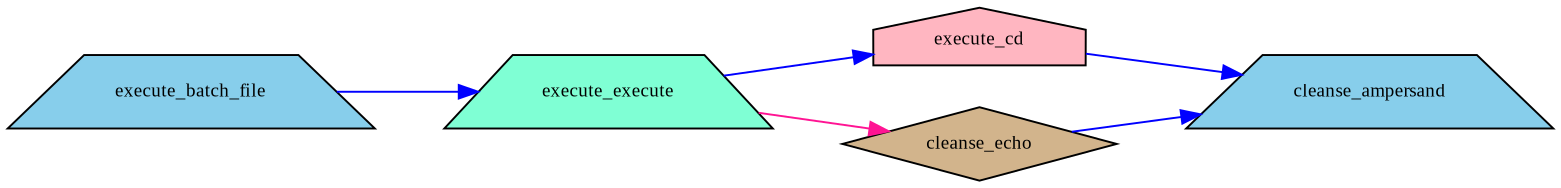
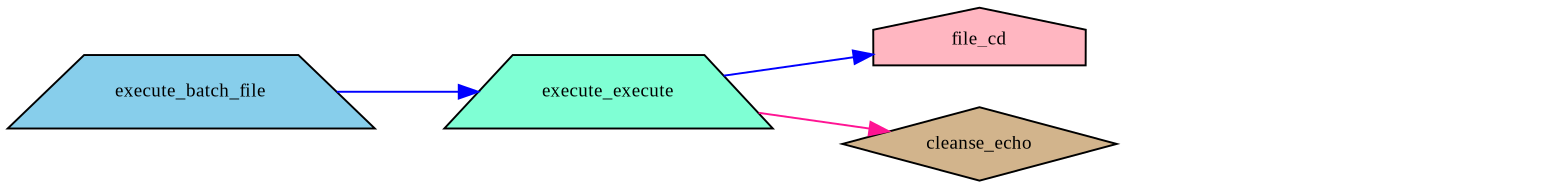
(979, 40) -> (979, 40)
(1370, 92) -> none
